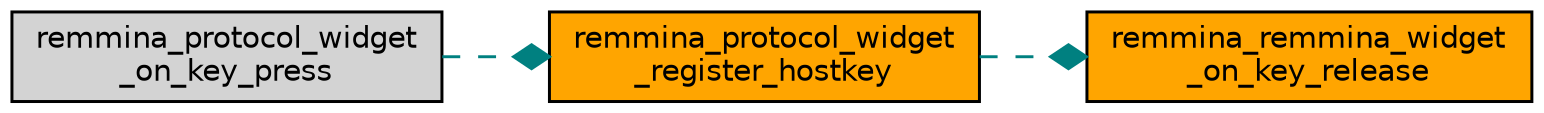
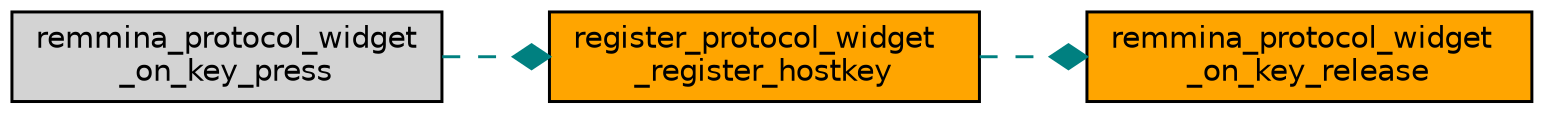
(764, 57) -> (764, 57)
(1309, 57) -> (1309, 57)
